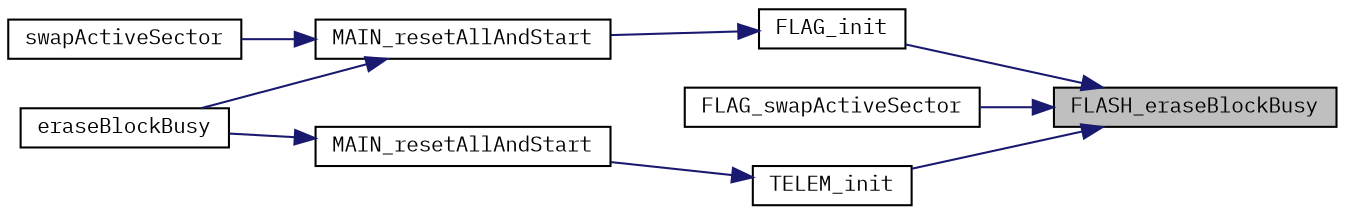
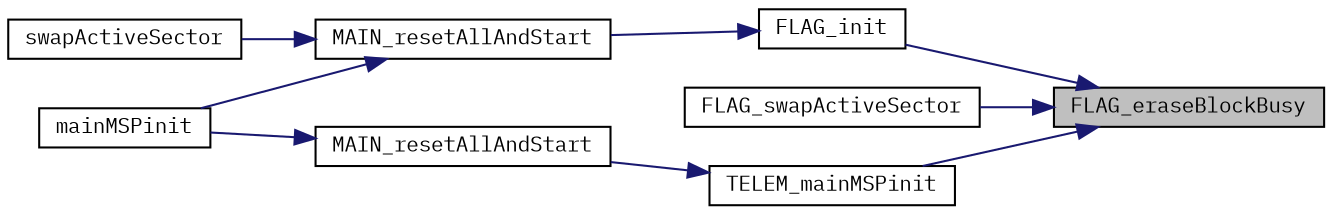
(1195, 107) -> (1189, 107)
(125, 128) -> (125, 128)
(832, 186) -> (832, 186)
